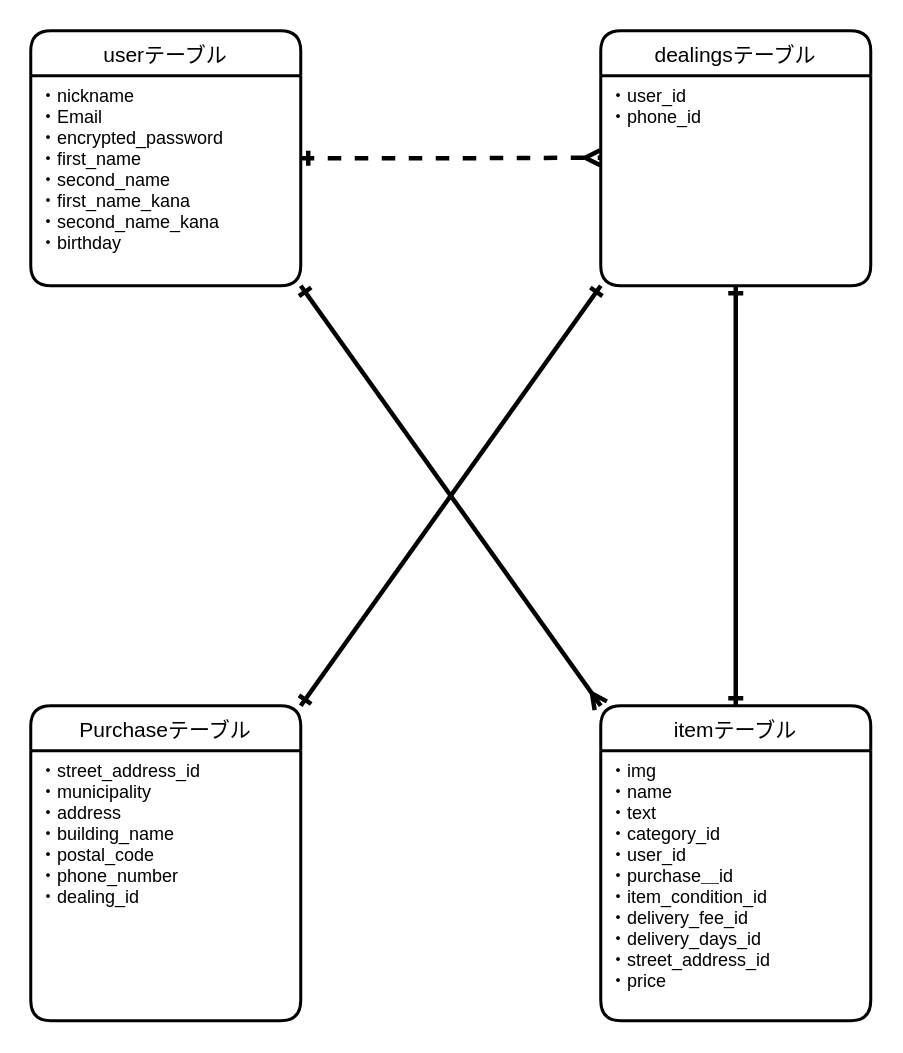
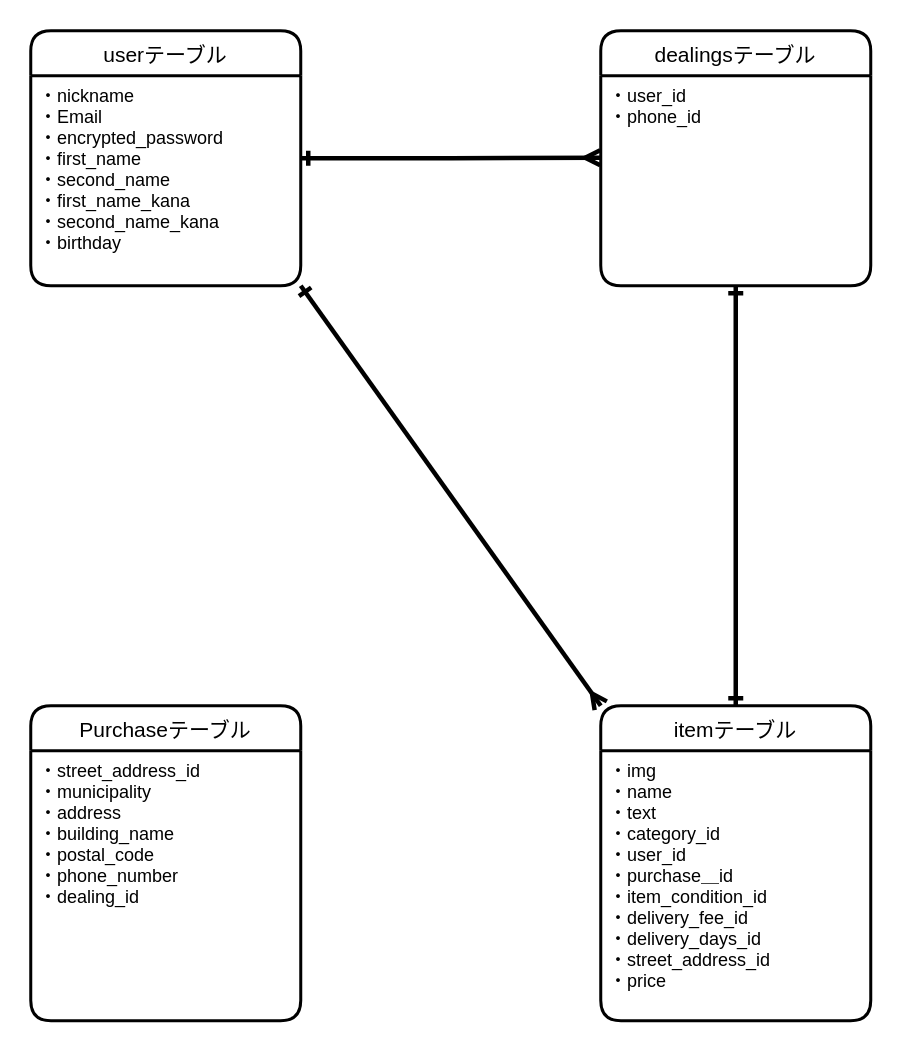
(320, 158) -> (320, 158)
(449, 498) -> none
